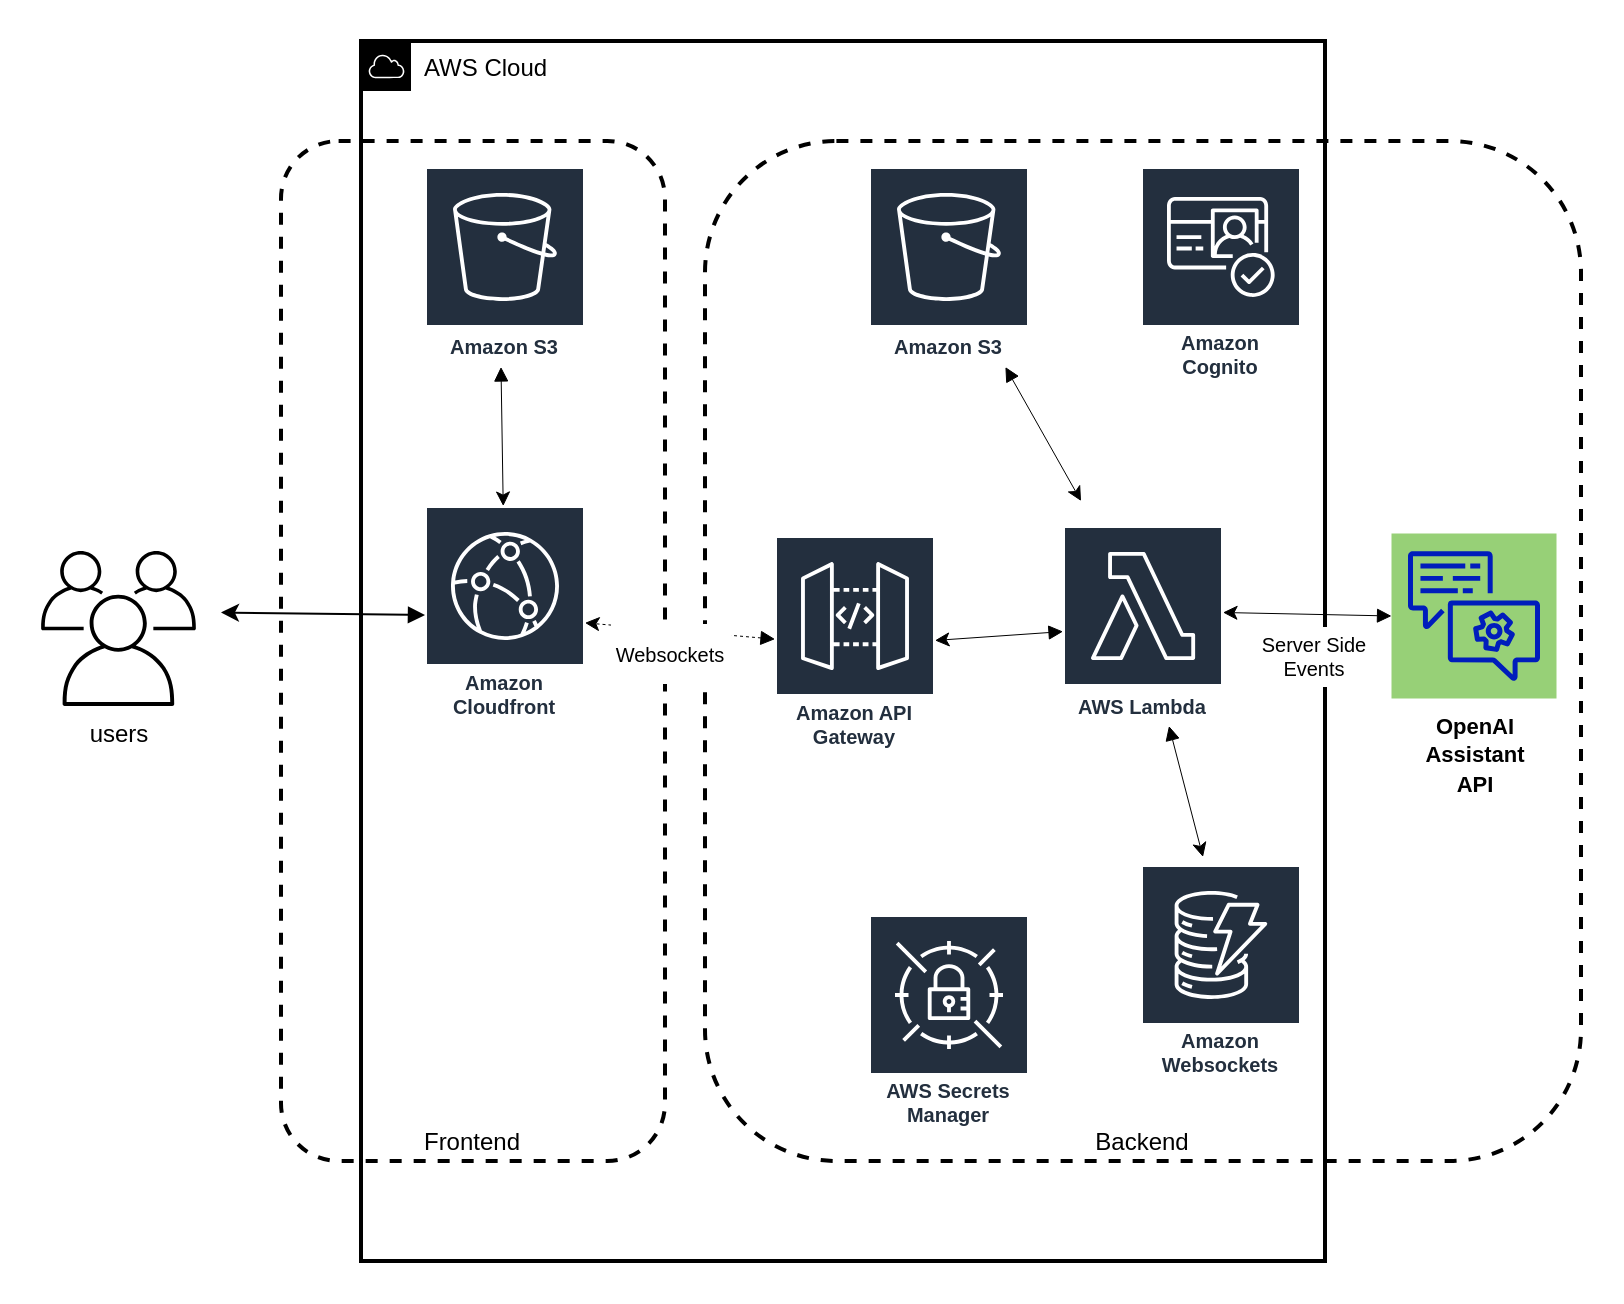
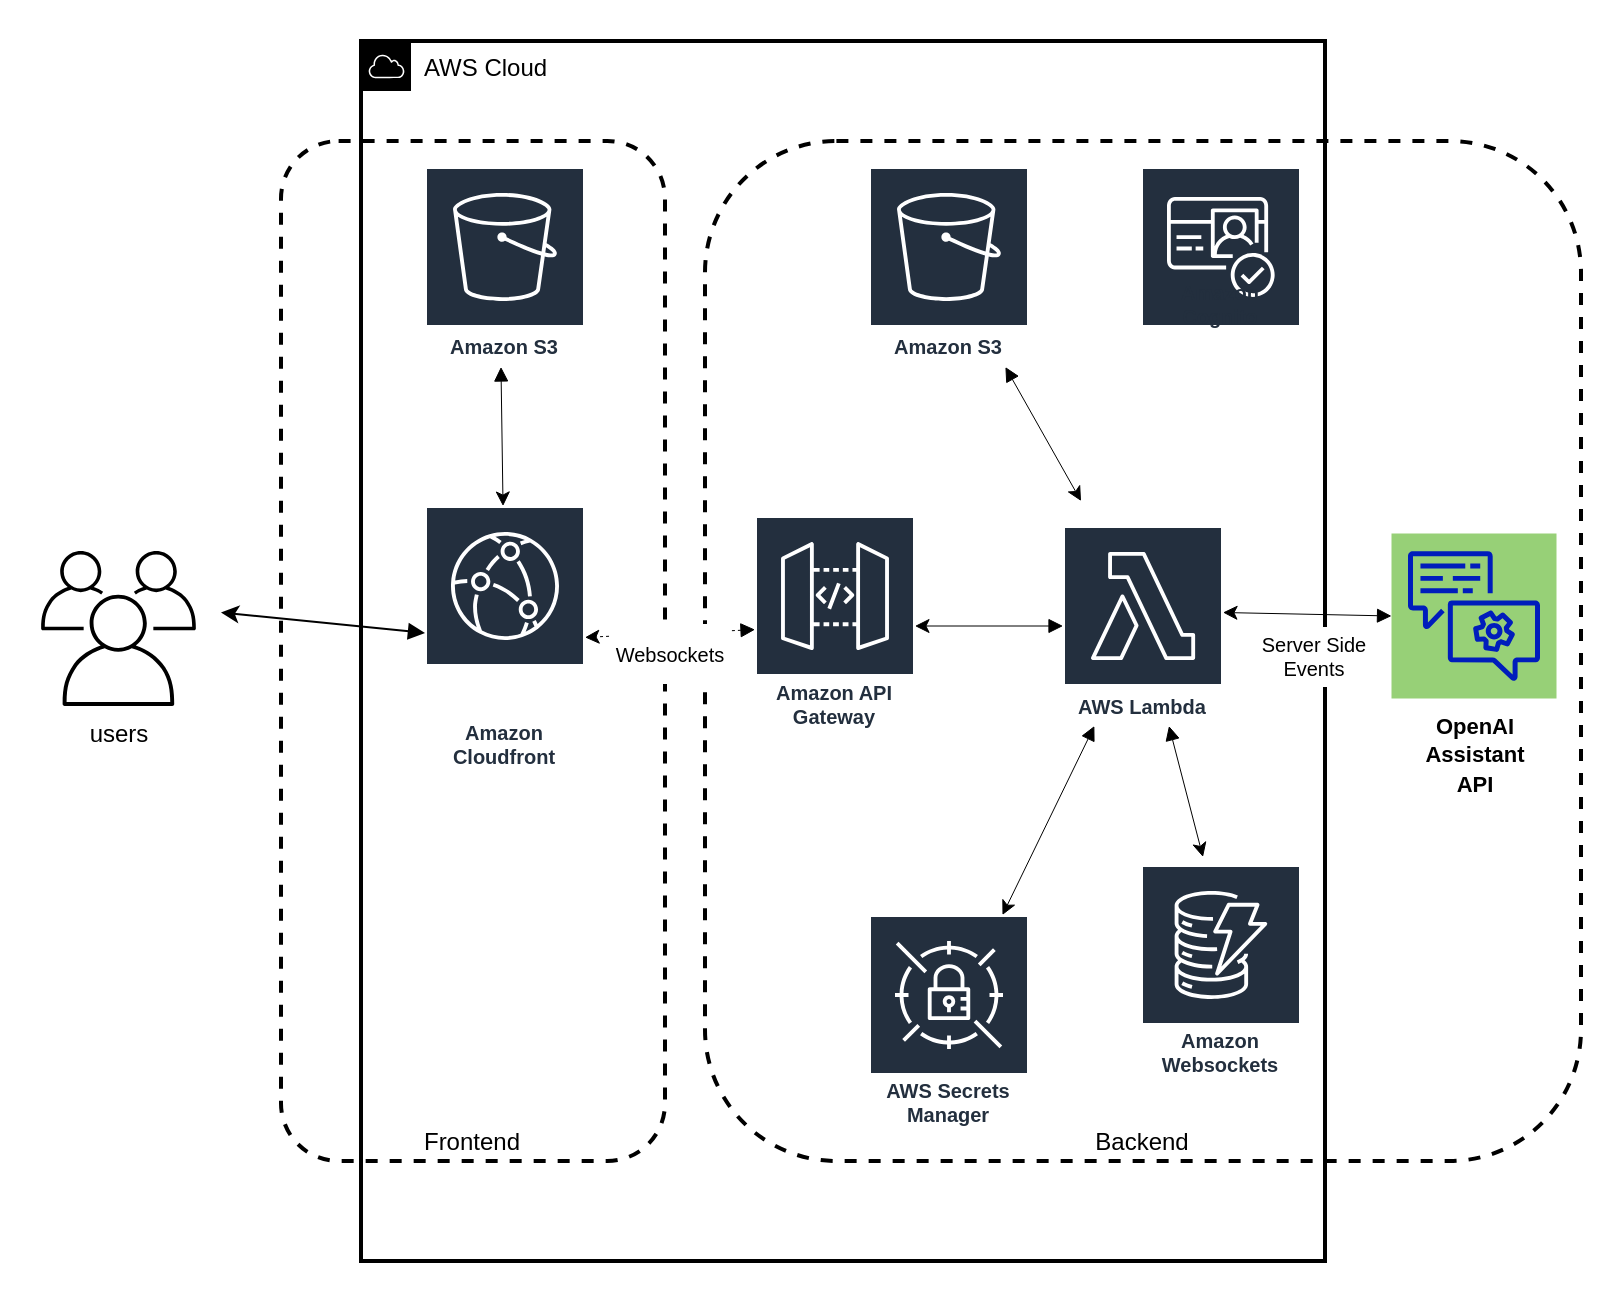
(1221, 277) -> (1221, 252)
(505, 616) -> (505, 641)
(855, 646) -> (835, 626)
none -> (1048, 822)
